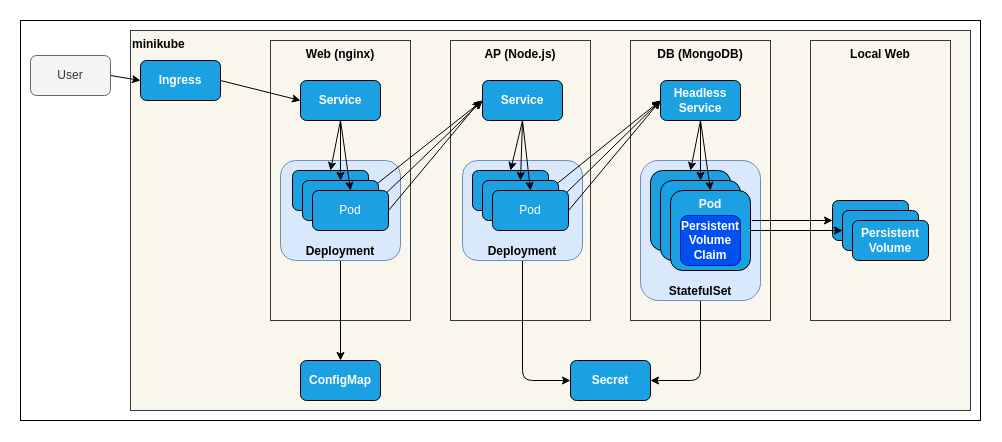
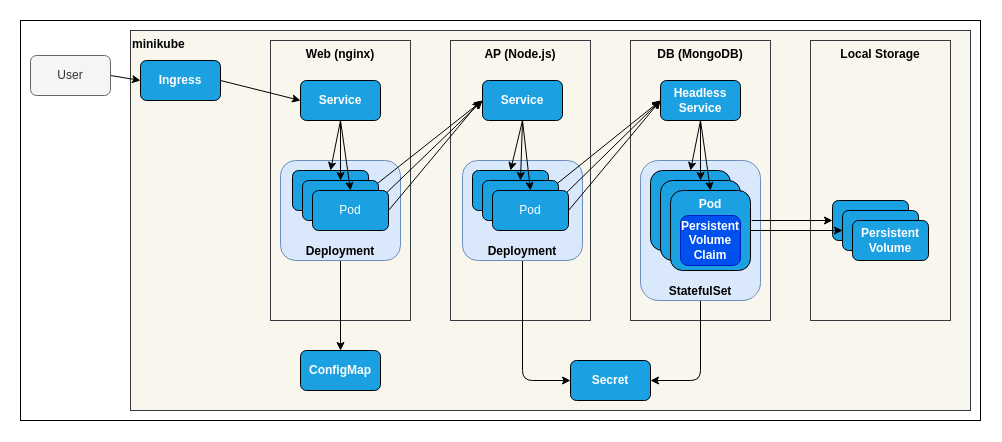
(881, 55) -> (881, 55)
(341, 381) -> (341, 371)
